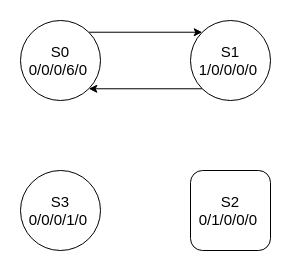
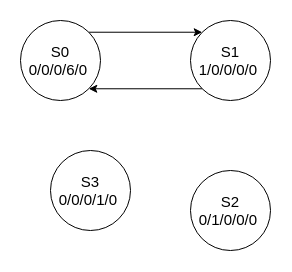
(61, 211) -> (91, 191)
(231, 211) -> (231, 211)
